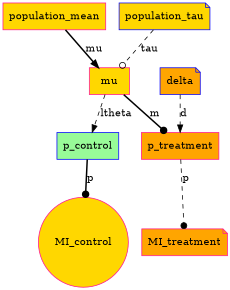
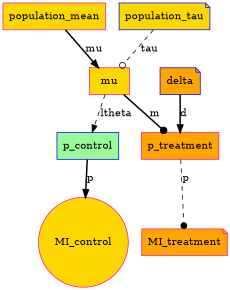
(180, 110) -> (180, 110)
(86, 175) -> (87, 175)
